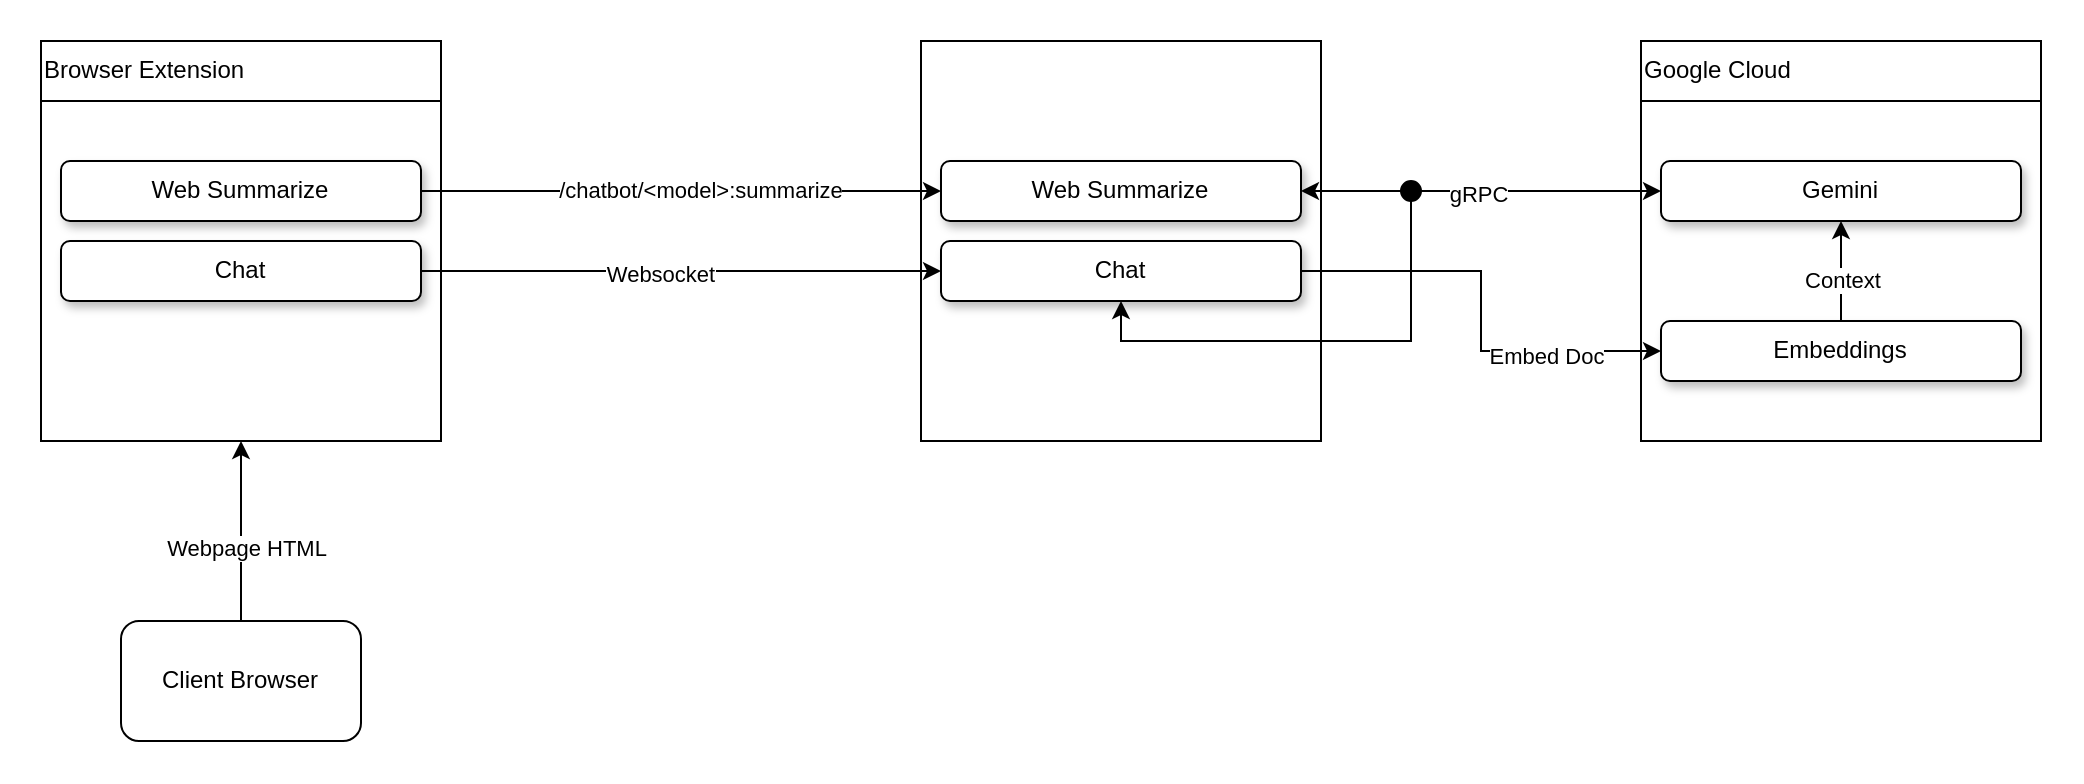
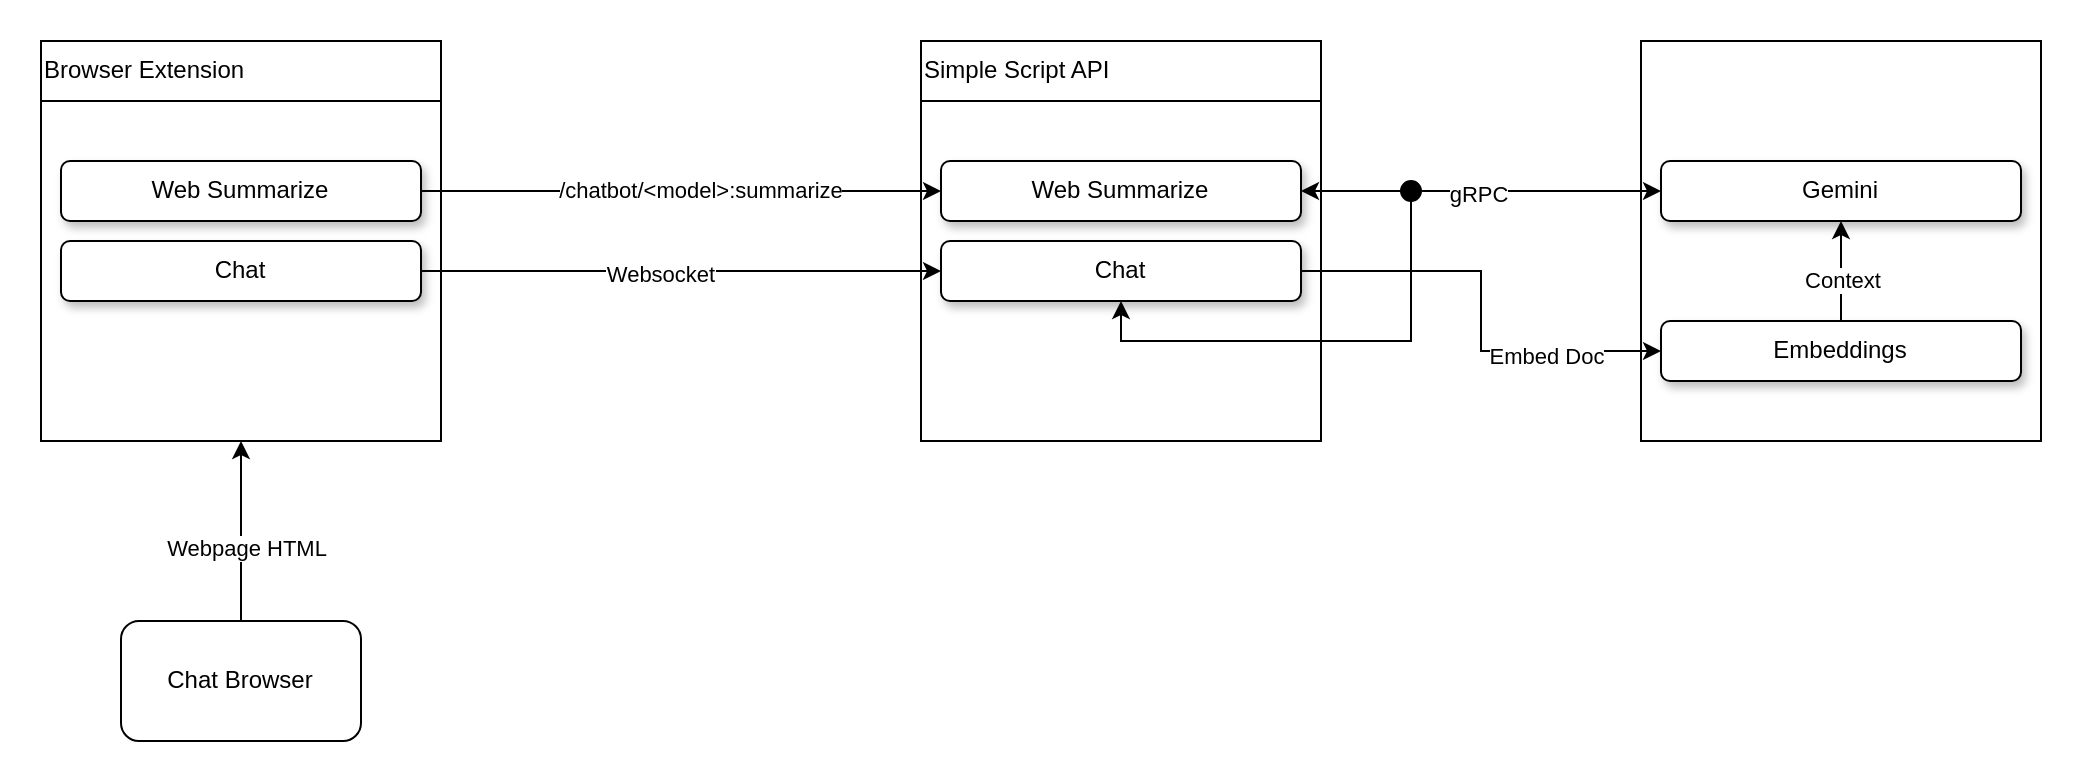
none -> (1121, 71)
(1841, 71) -> none
(241, 681) -> (241, 681)
